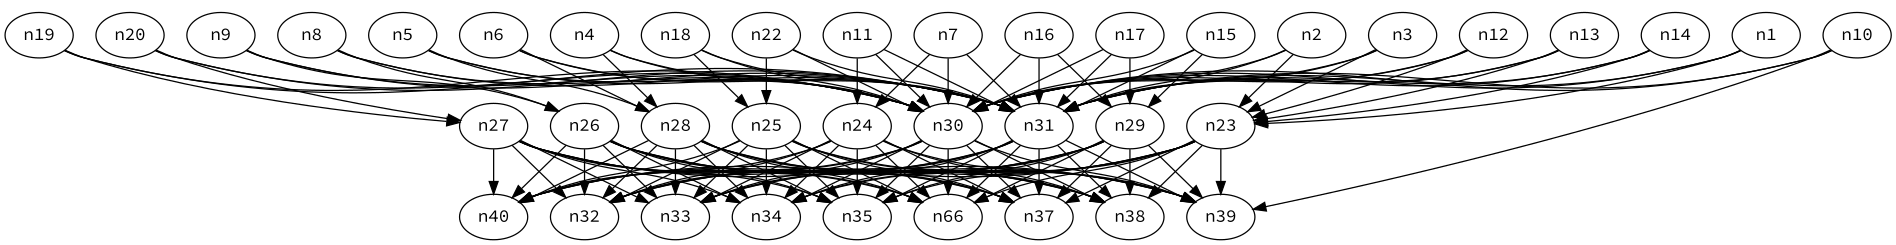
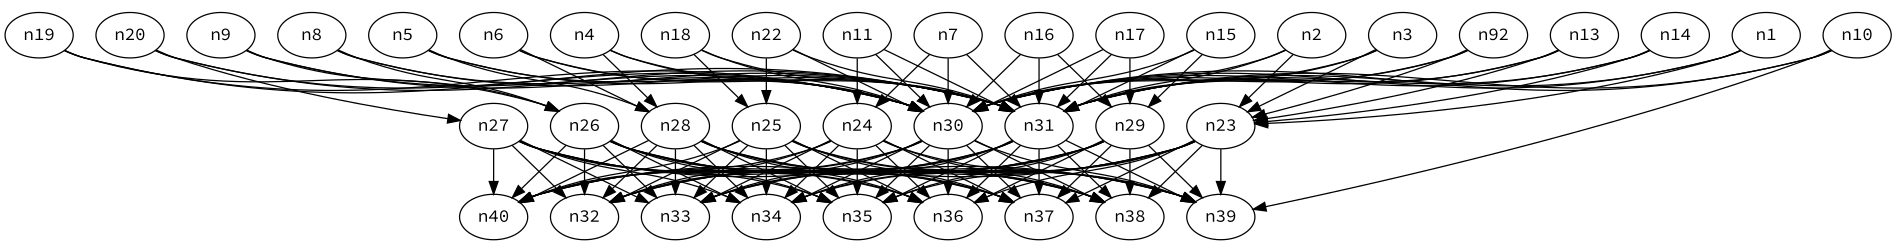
(1494, 35) -> (1494, 35)
(254, 97) -> (305, 81)
(948, 217) -> (948, 217)
